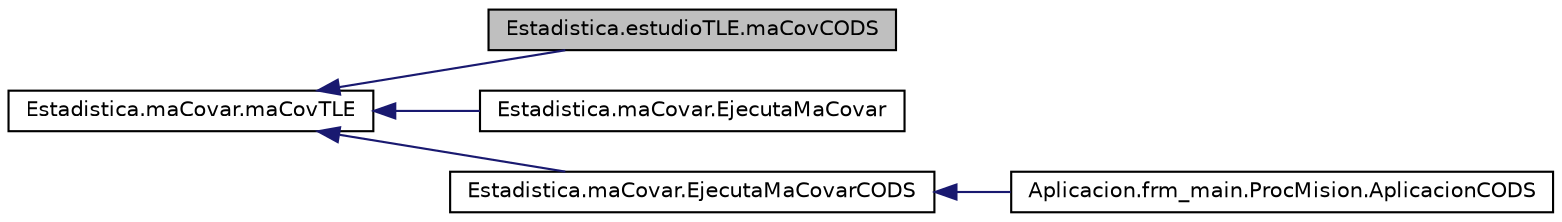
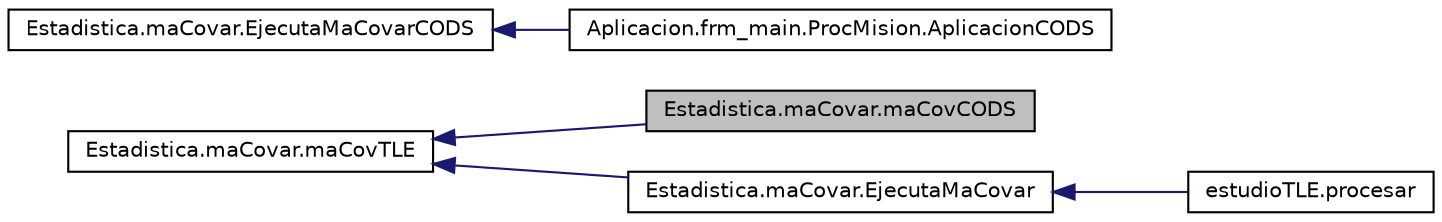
(692, 30) -> (841, 111)
(452, 153) -> none
none -> (1311, 192)
